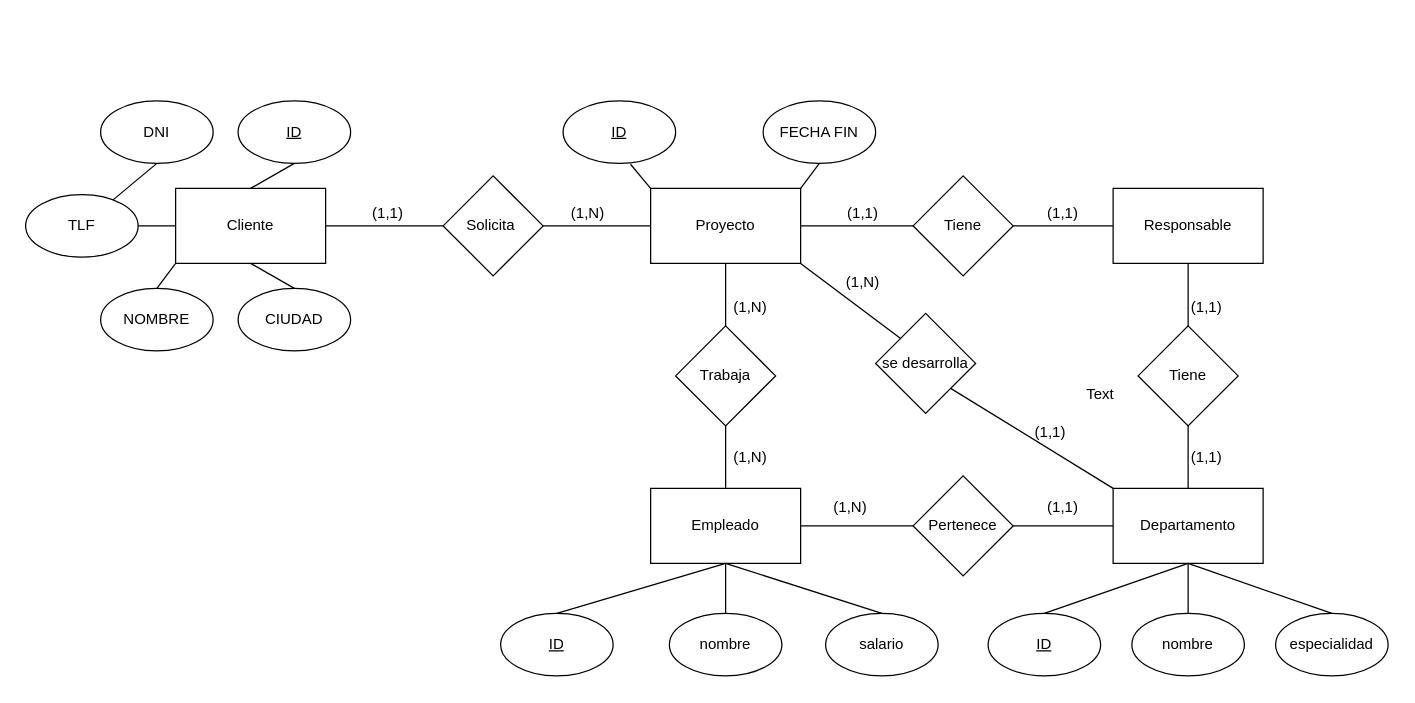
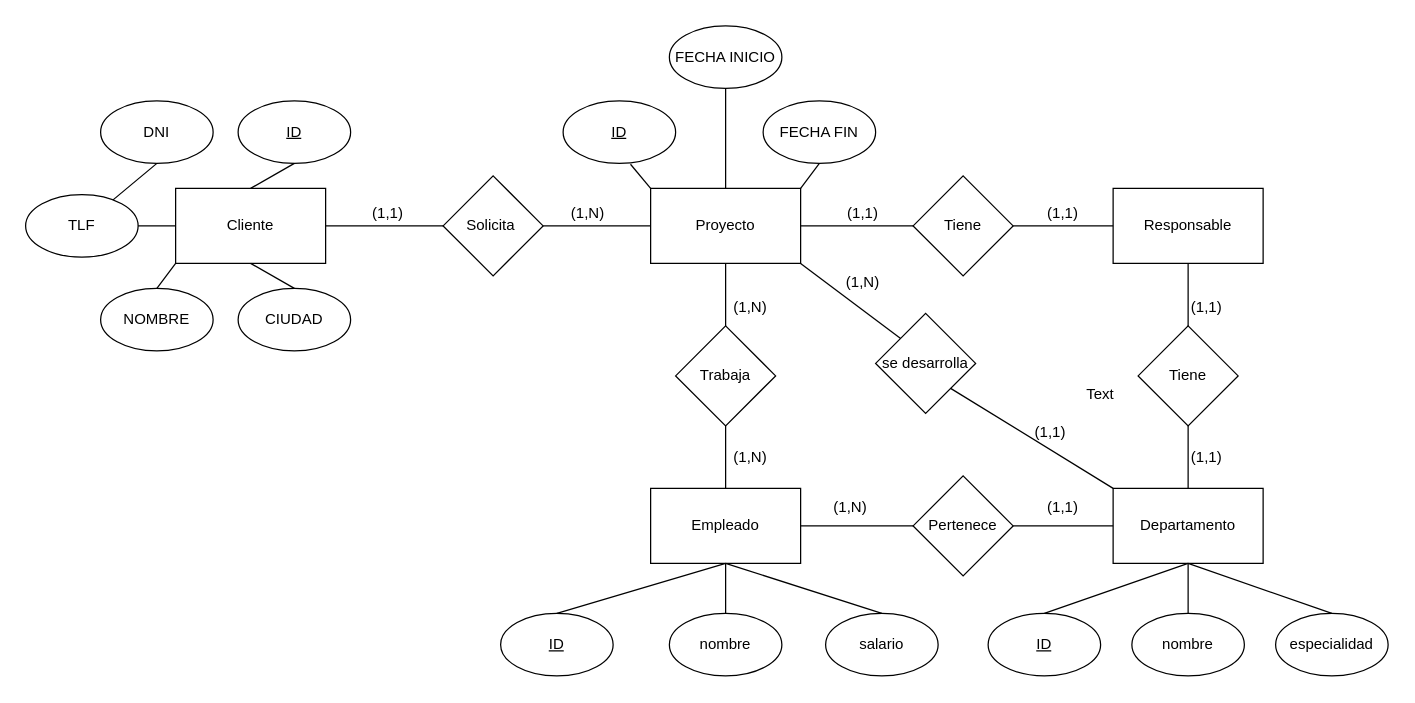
none -> (726, 57)
none -> (726, 138)
